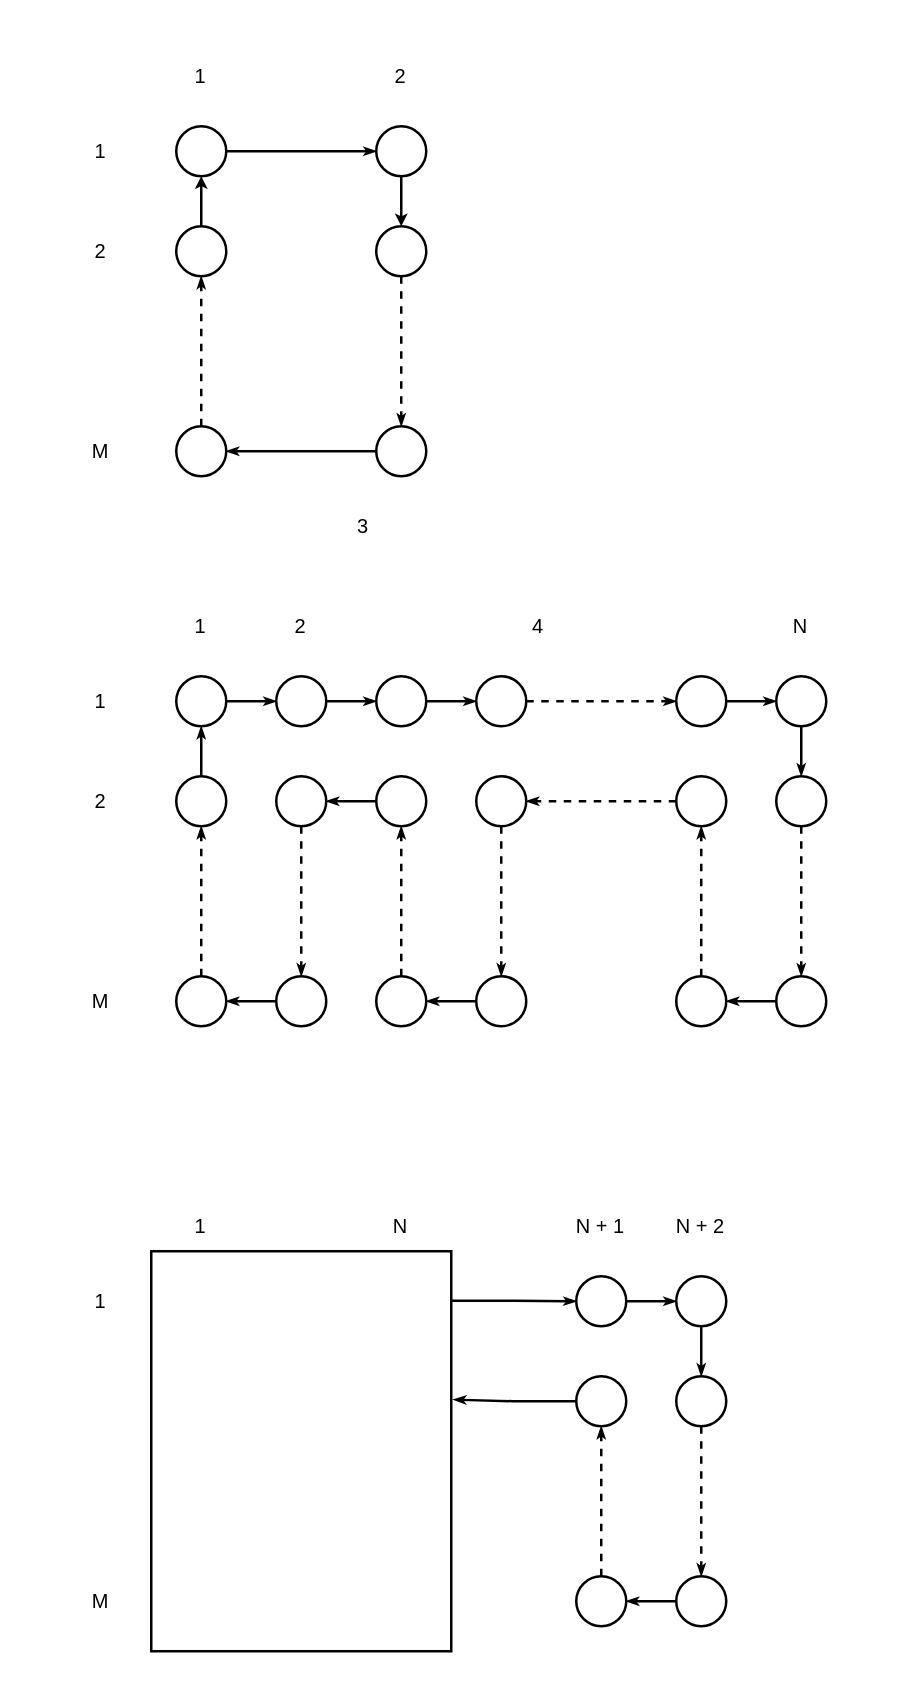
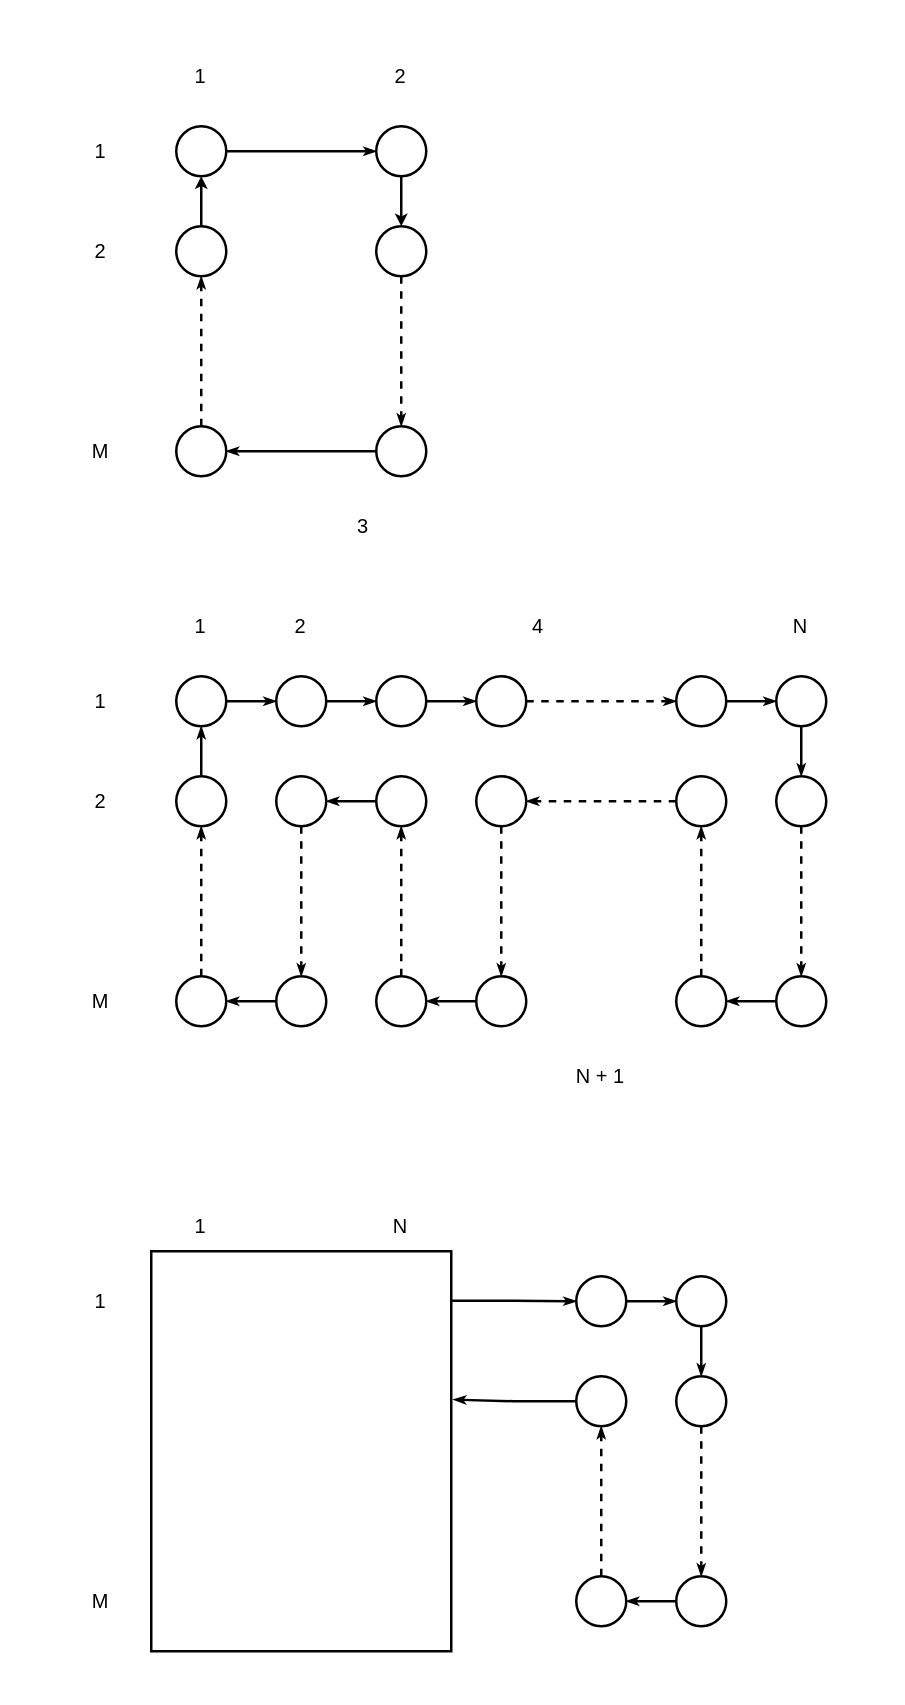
(601, 1226) -> (601, 1076)
(701, 1226) -> none
